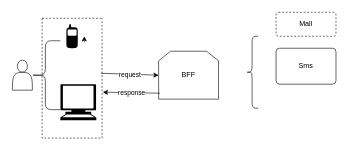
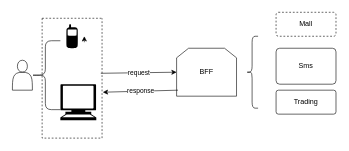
(189, 75) -> (207, 72)
none -> (306, 102)
